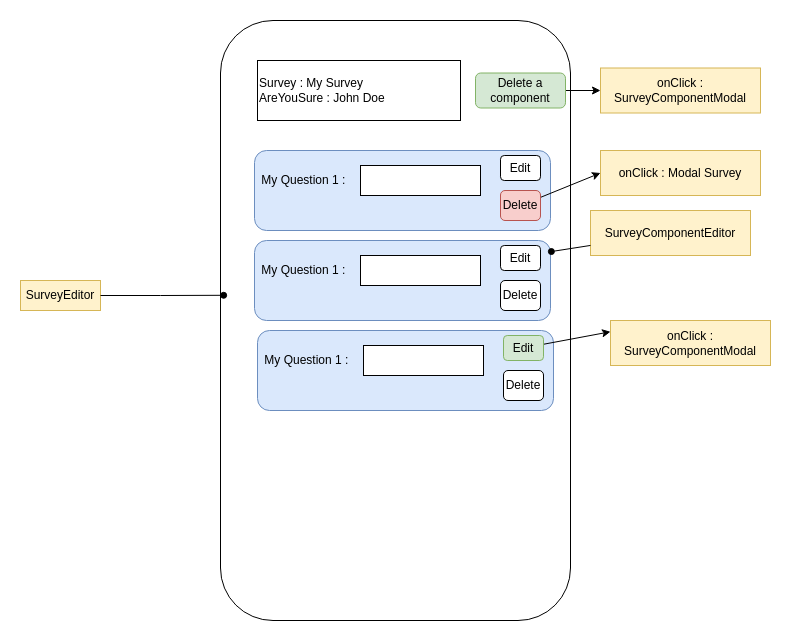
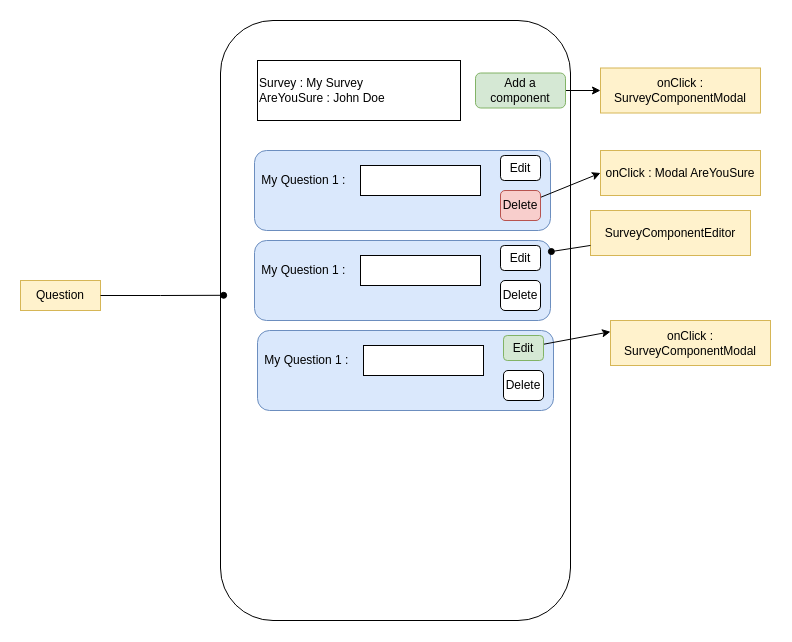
(521, 91) -> (521, 91)
(681, 174) -> (681, 174)
(61, 296) -> (61, 296)
